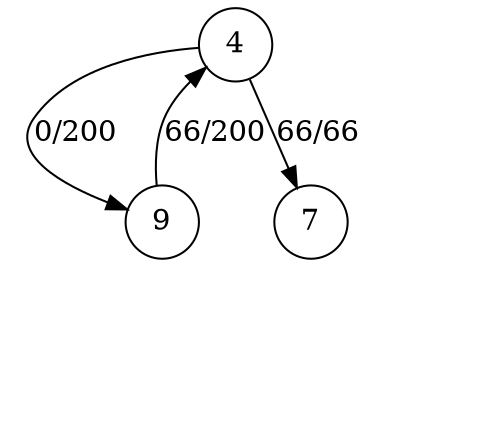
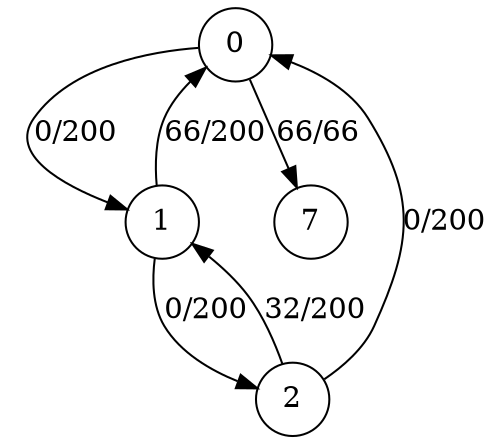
(236, 45) -> (236, 45)
(162, 222) -> (162, 222)
none -> (293, 399)
